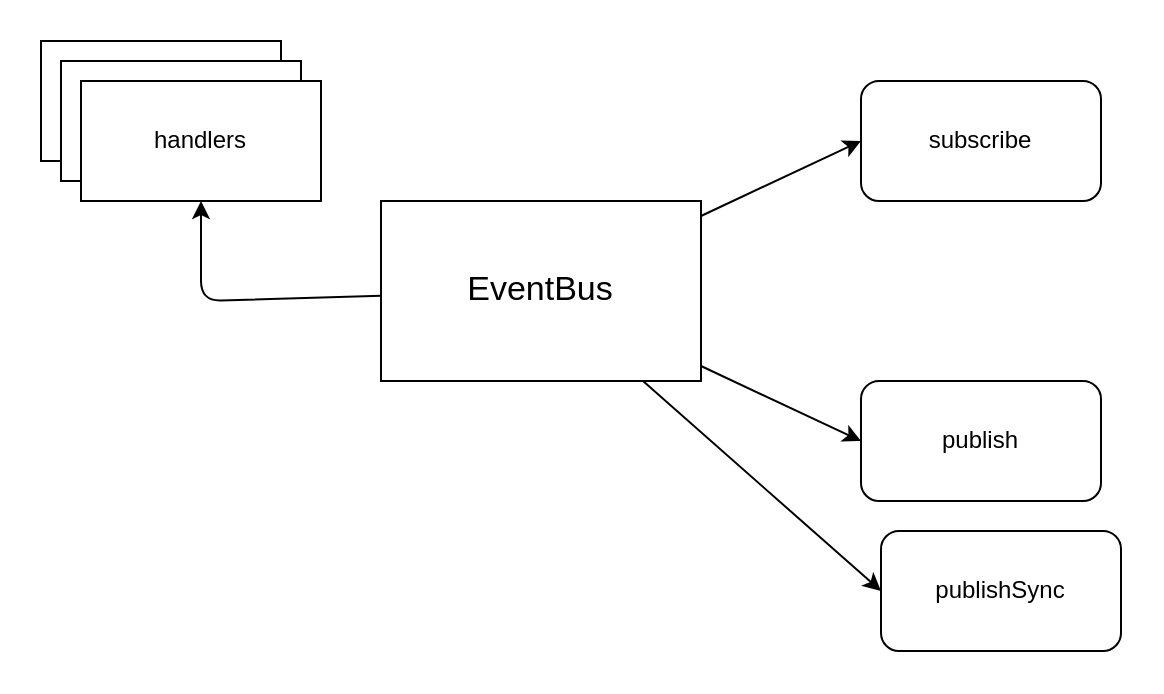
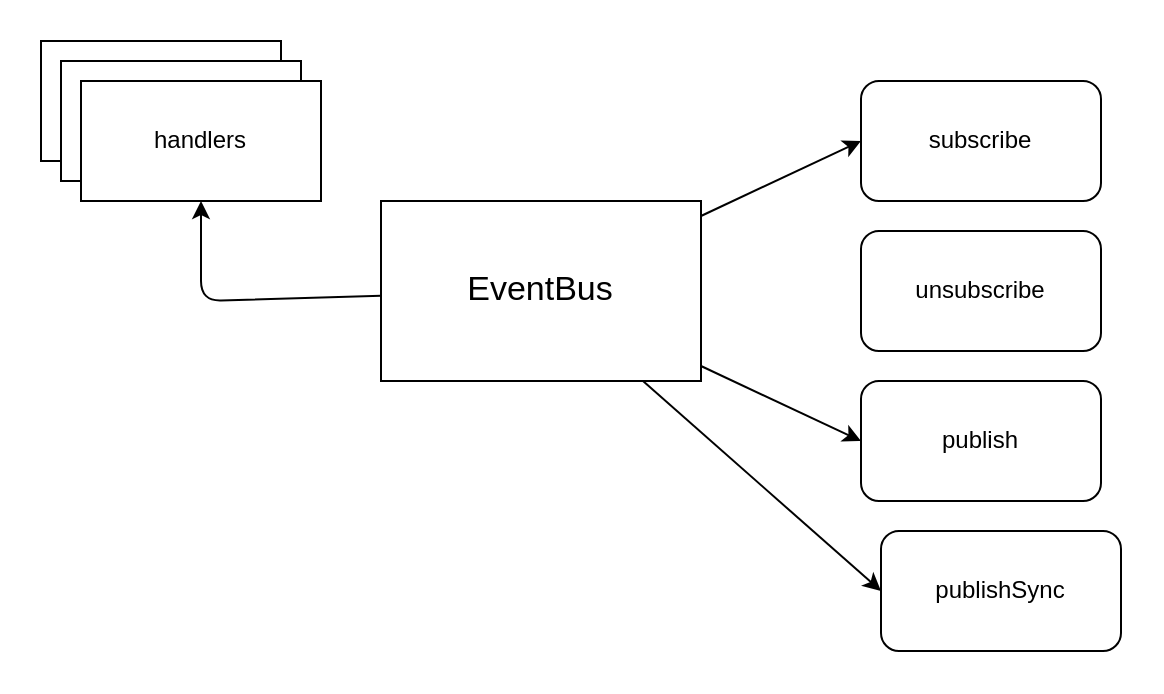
none -> (981, 291)
